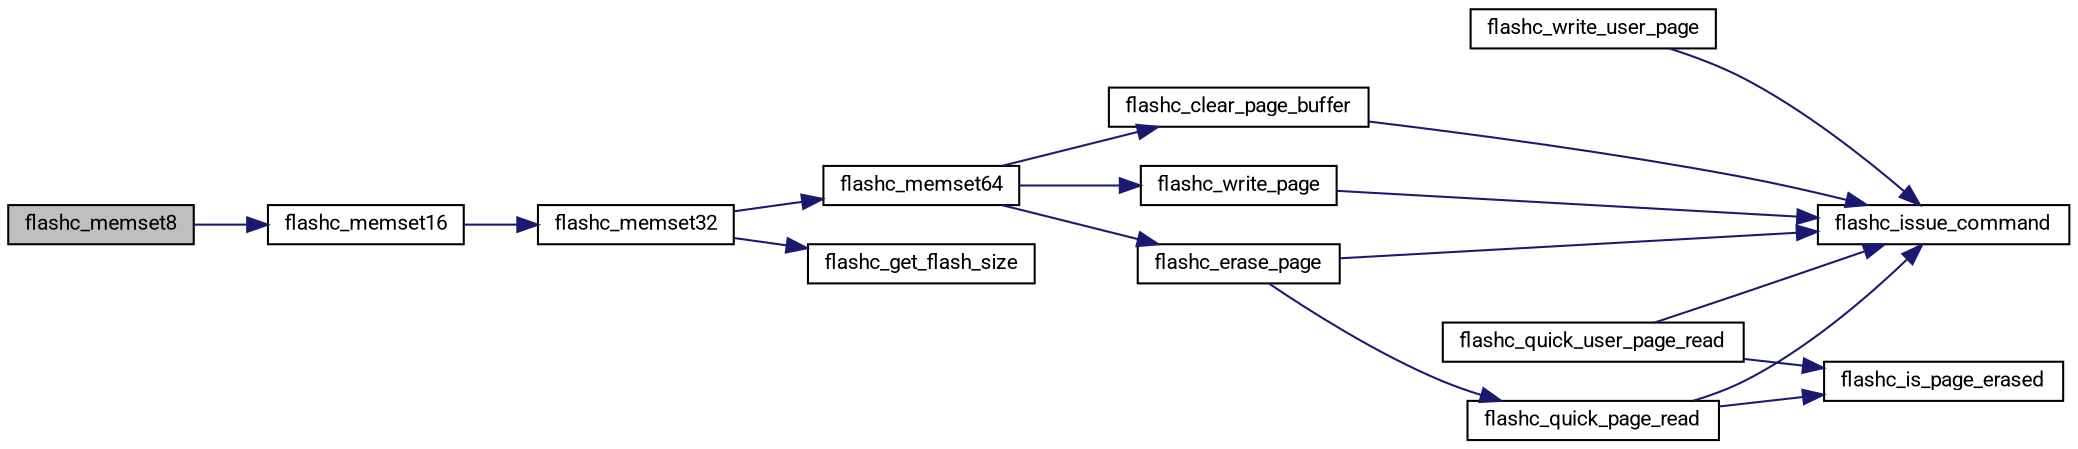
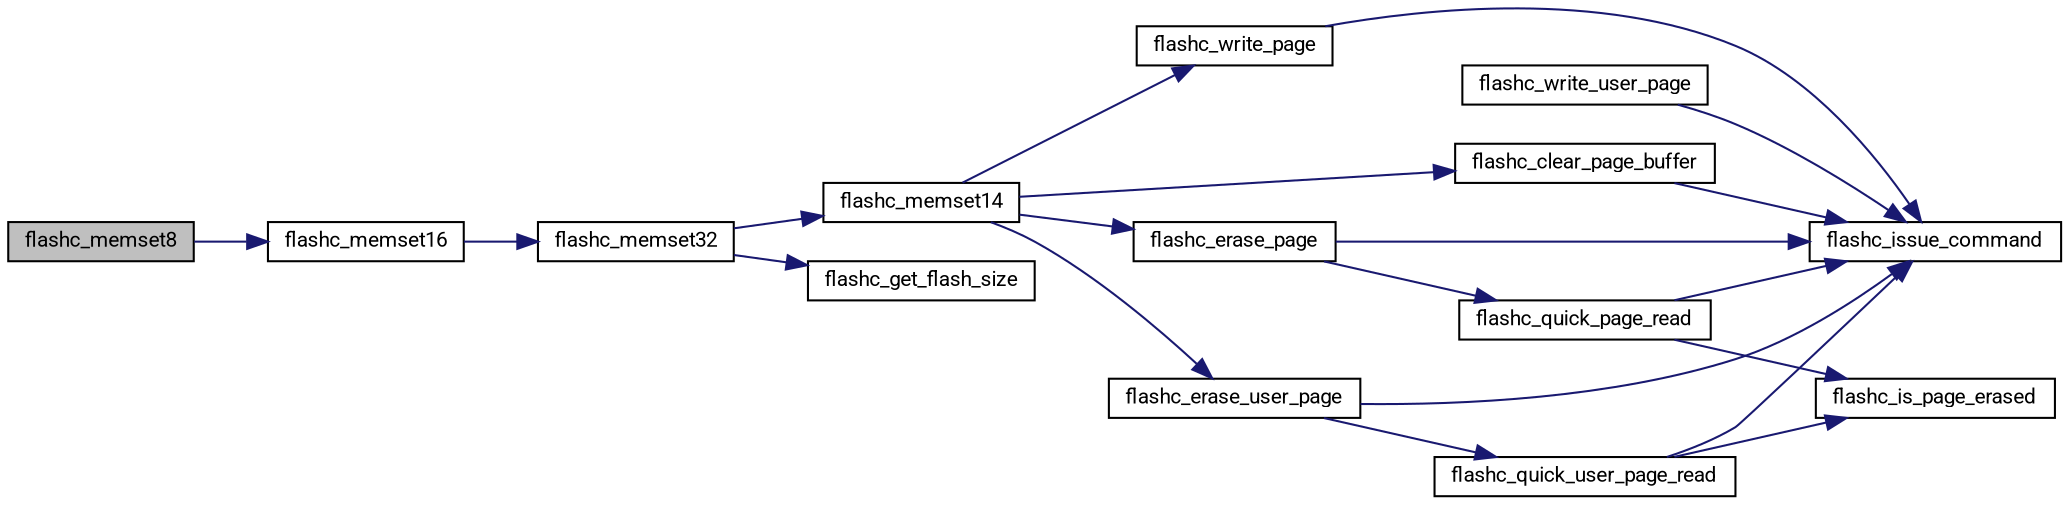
(921, 186) -> (921, 202)
none -> (1235, 398)
